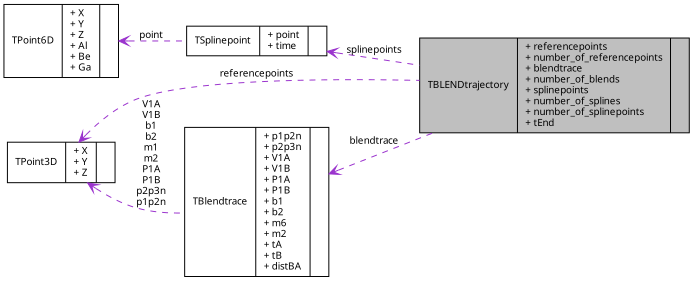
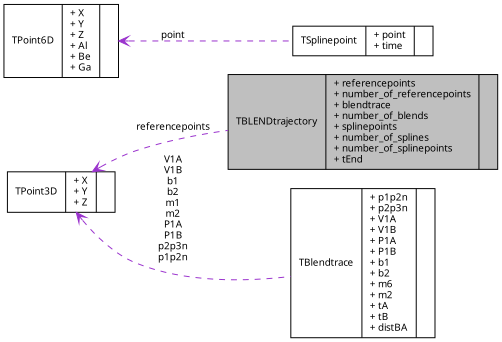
(378, 59) -> none
(386, 152) -> none
